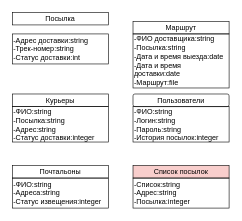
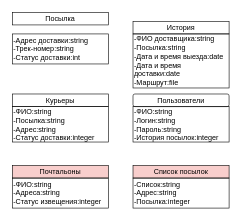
(181, 28) -> (181, 28)
(60, 172) -> (60, 172)
